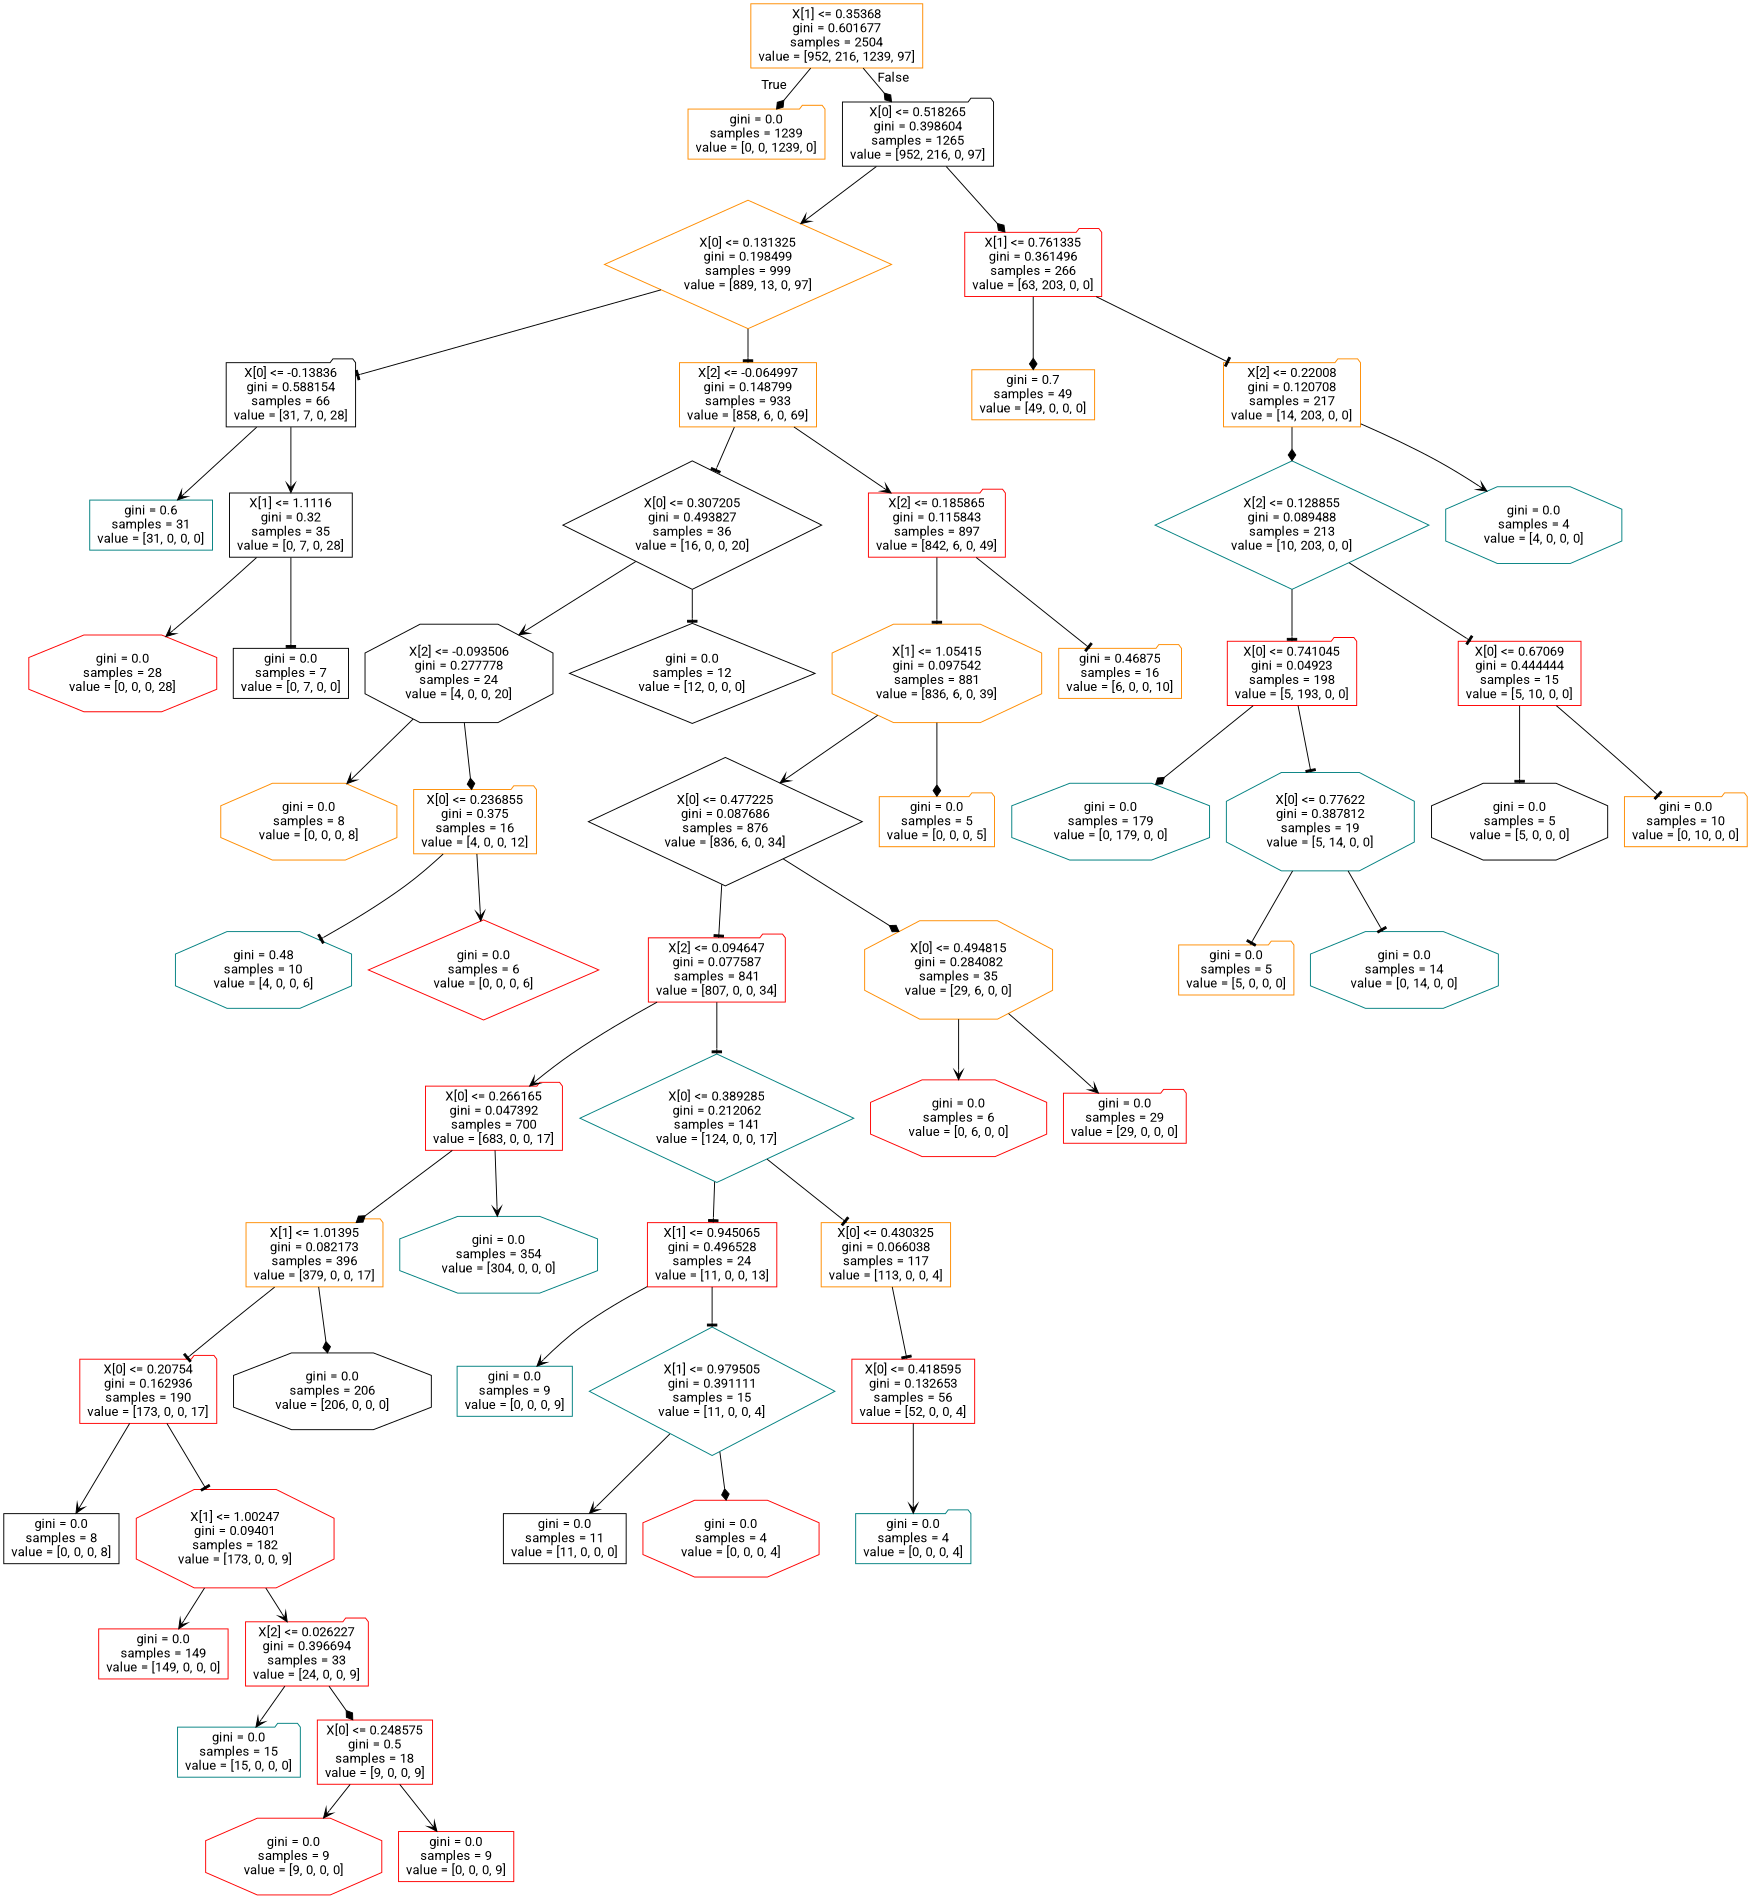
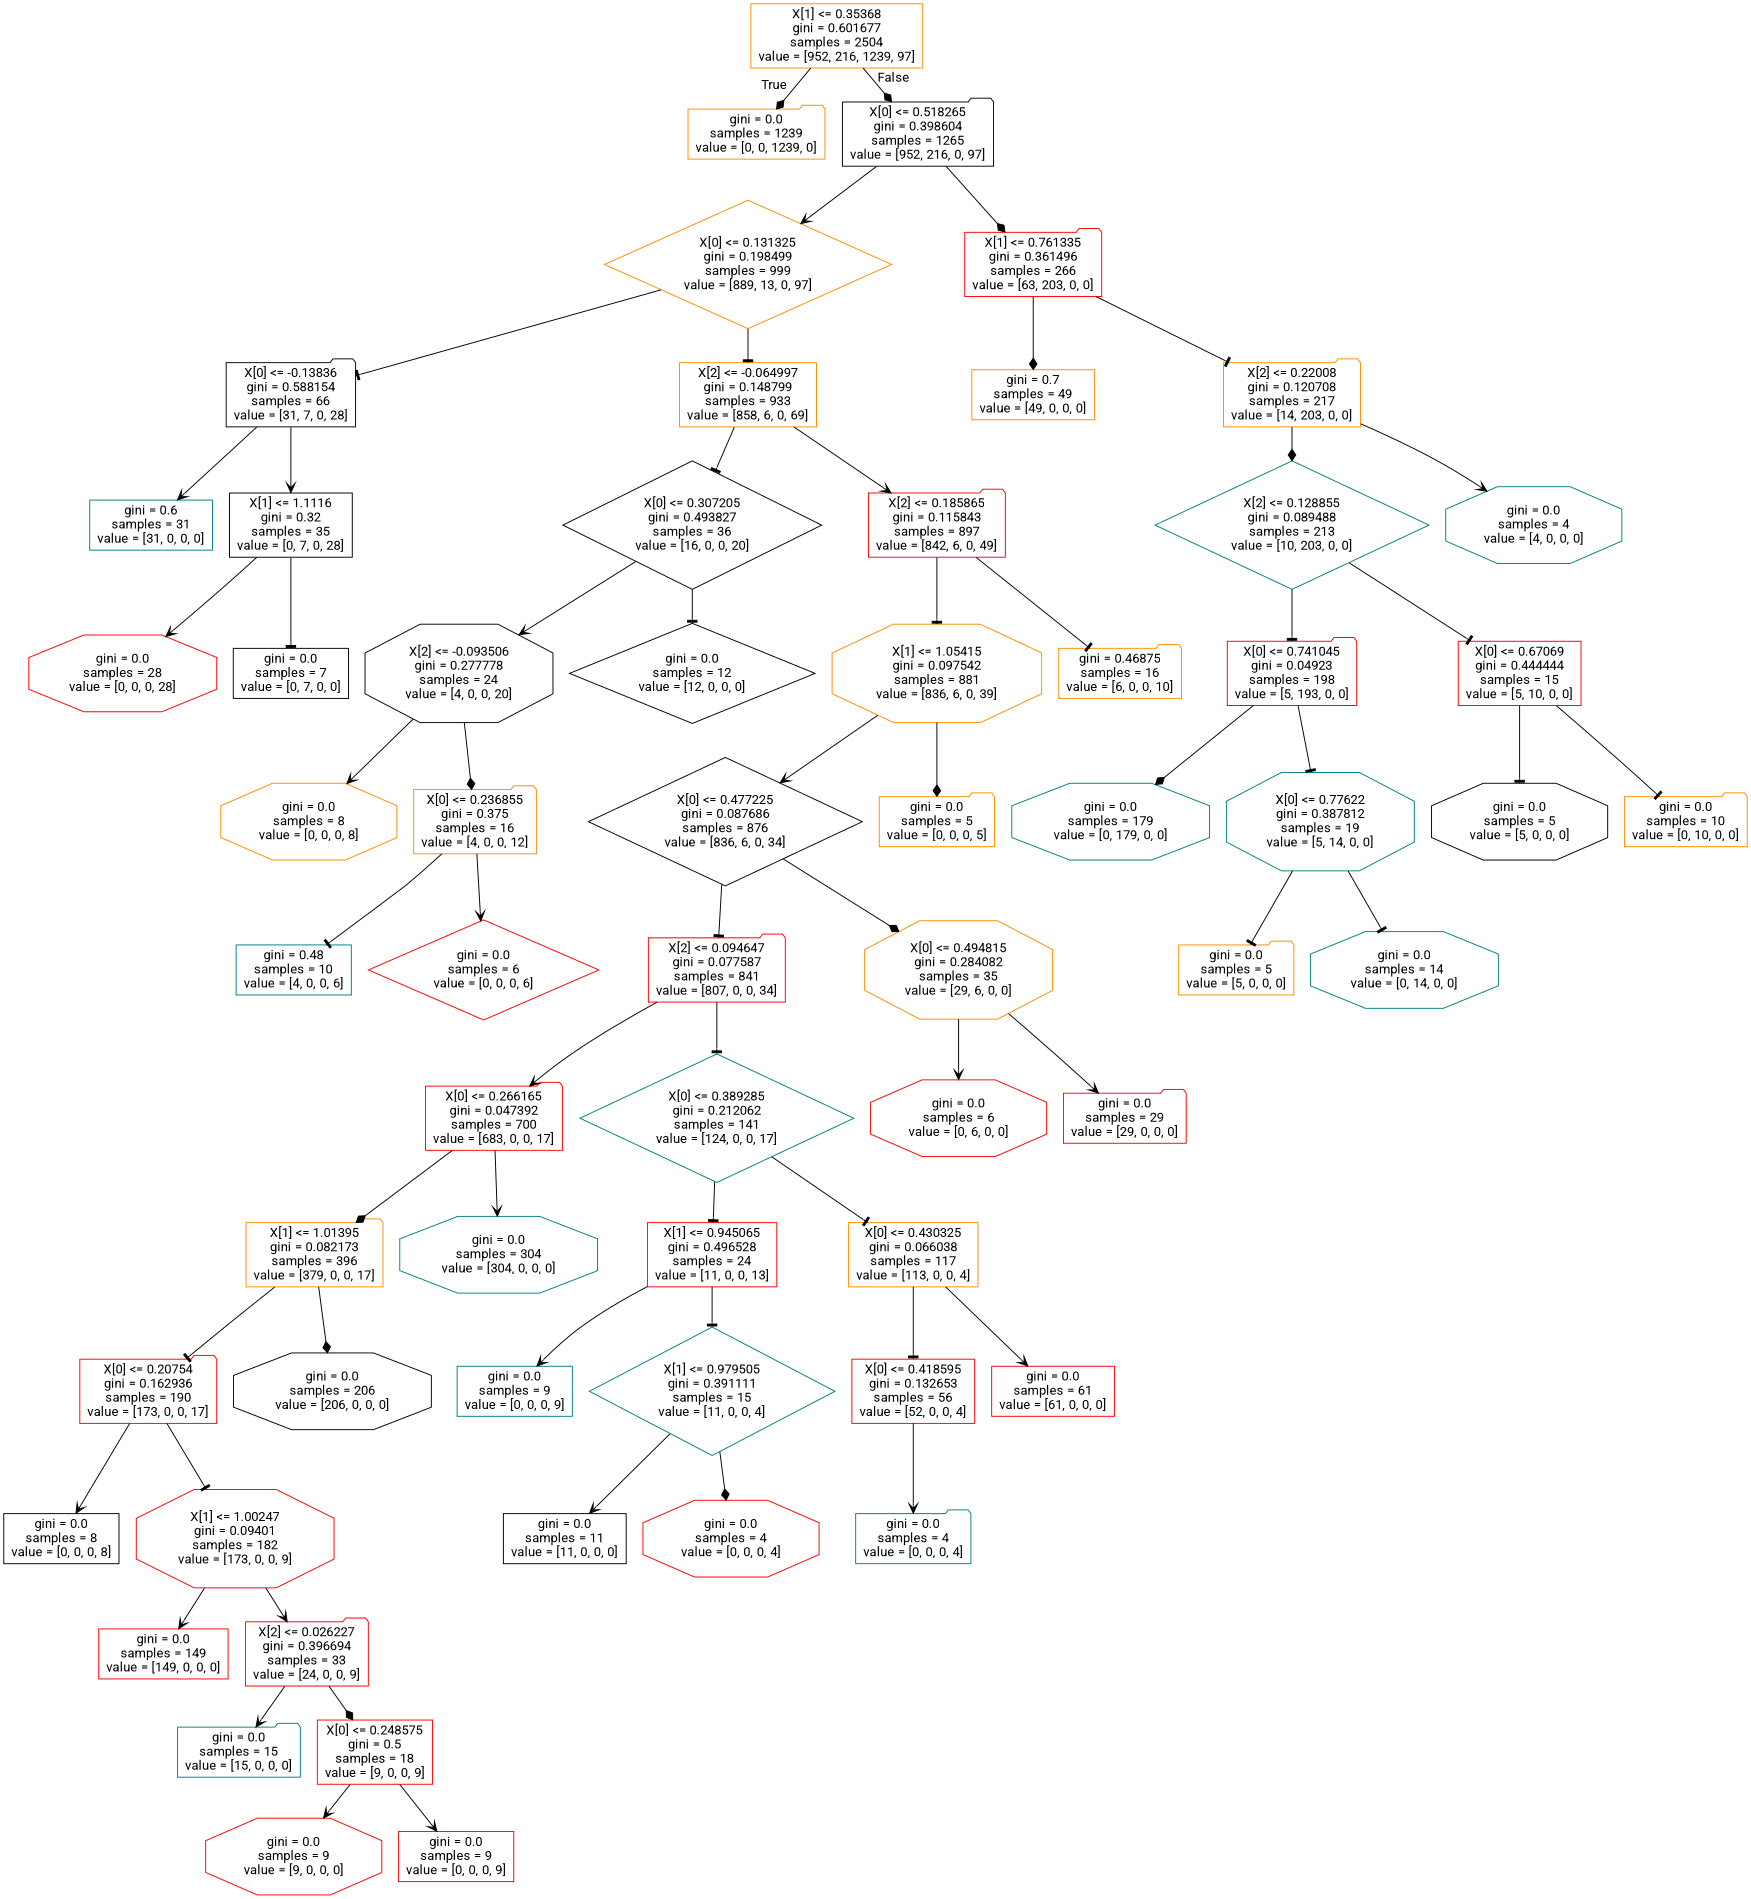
(264, 970) -> (294, 970)
(499, 1255) -> (499, 1255)
none -> (1053, 1391)
